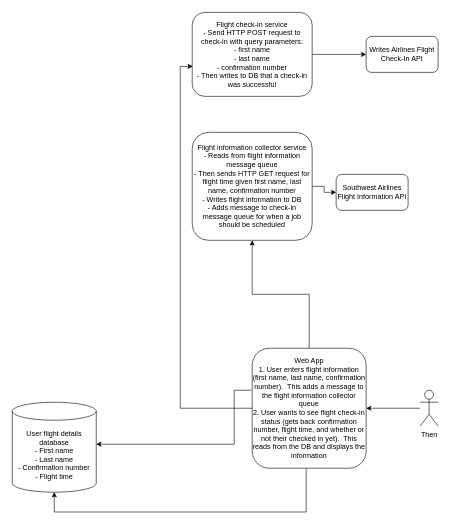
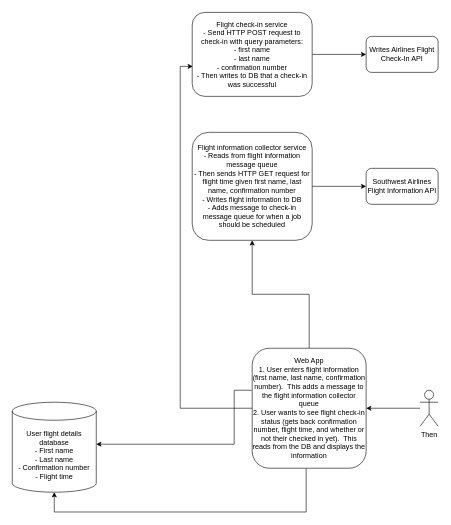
(372, 192) -> (402, 186)
